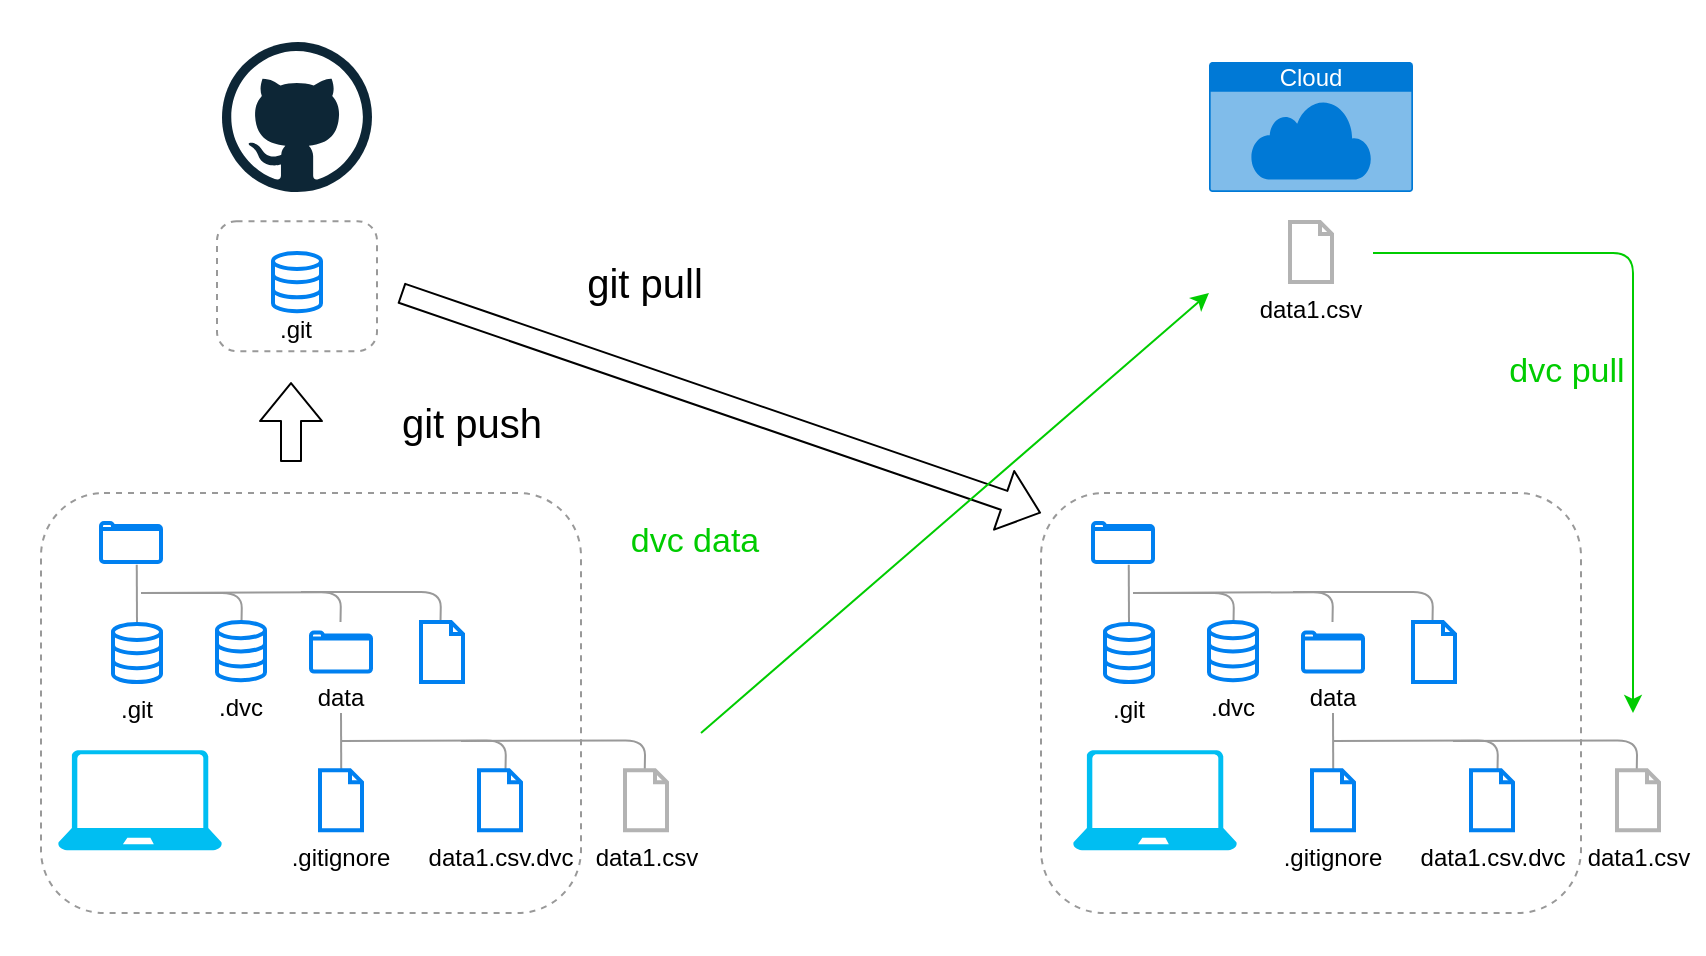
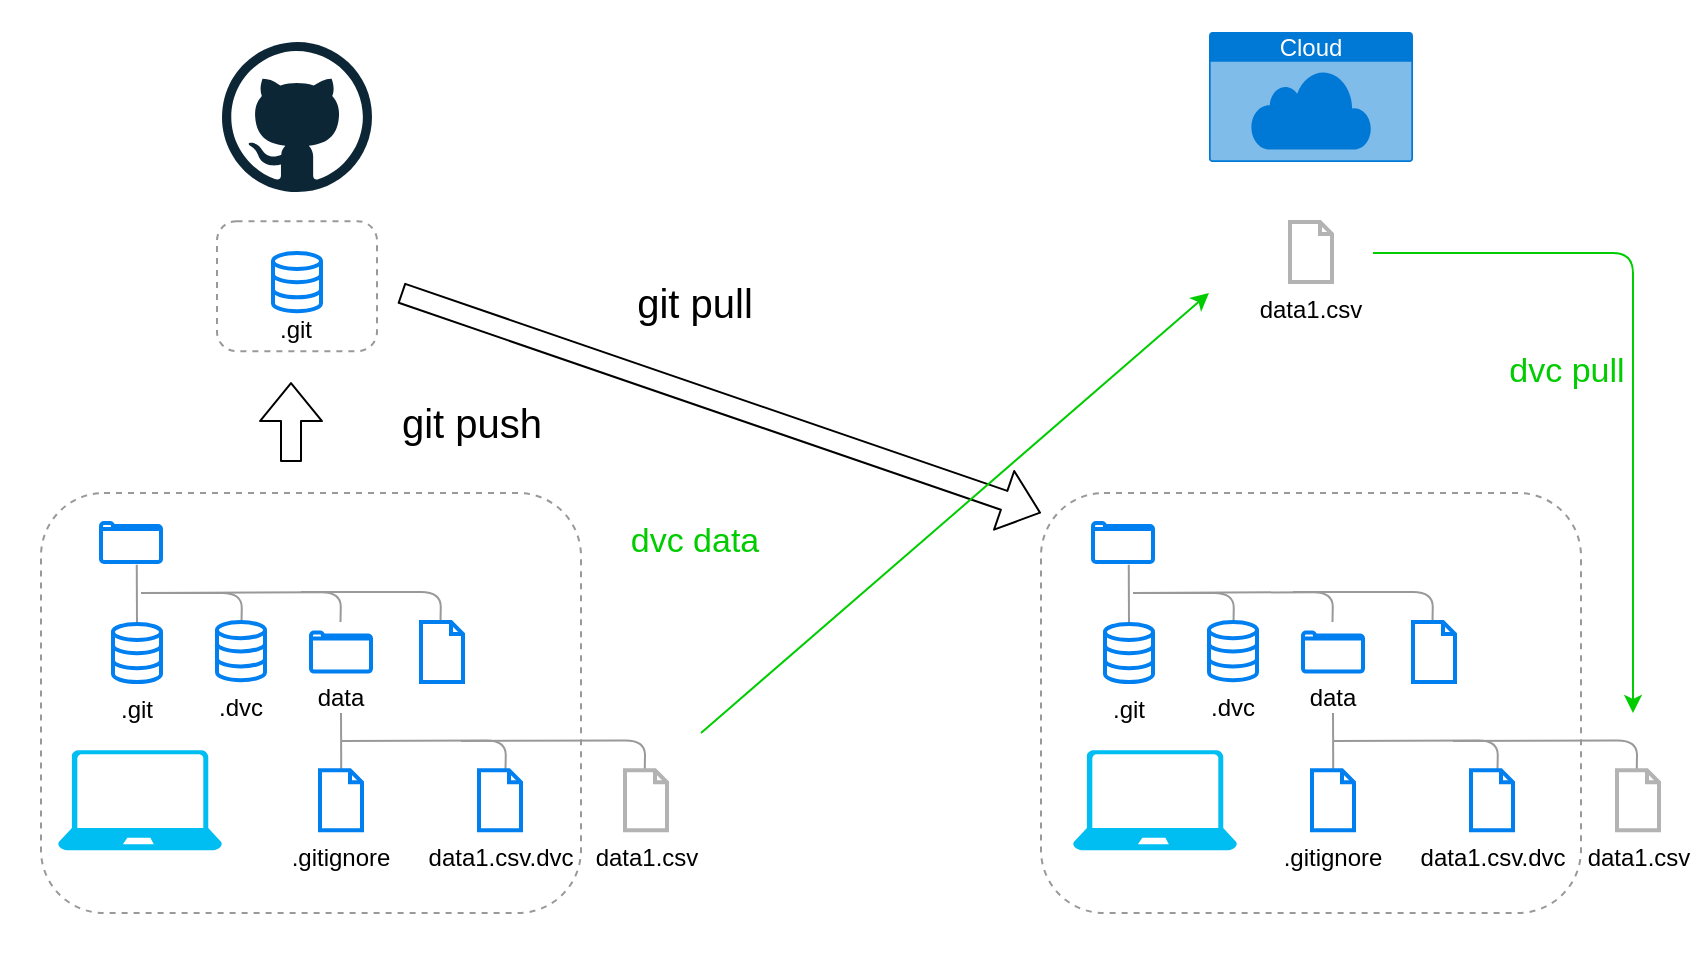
(1311, 127) -> (1311, 97)
(645, 282) -> (695, 302)
